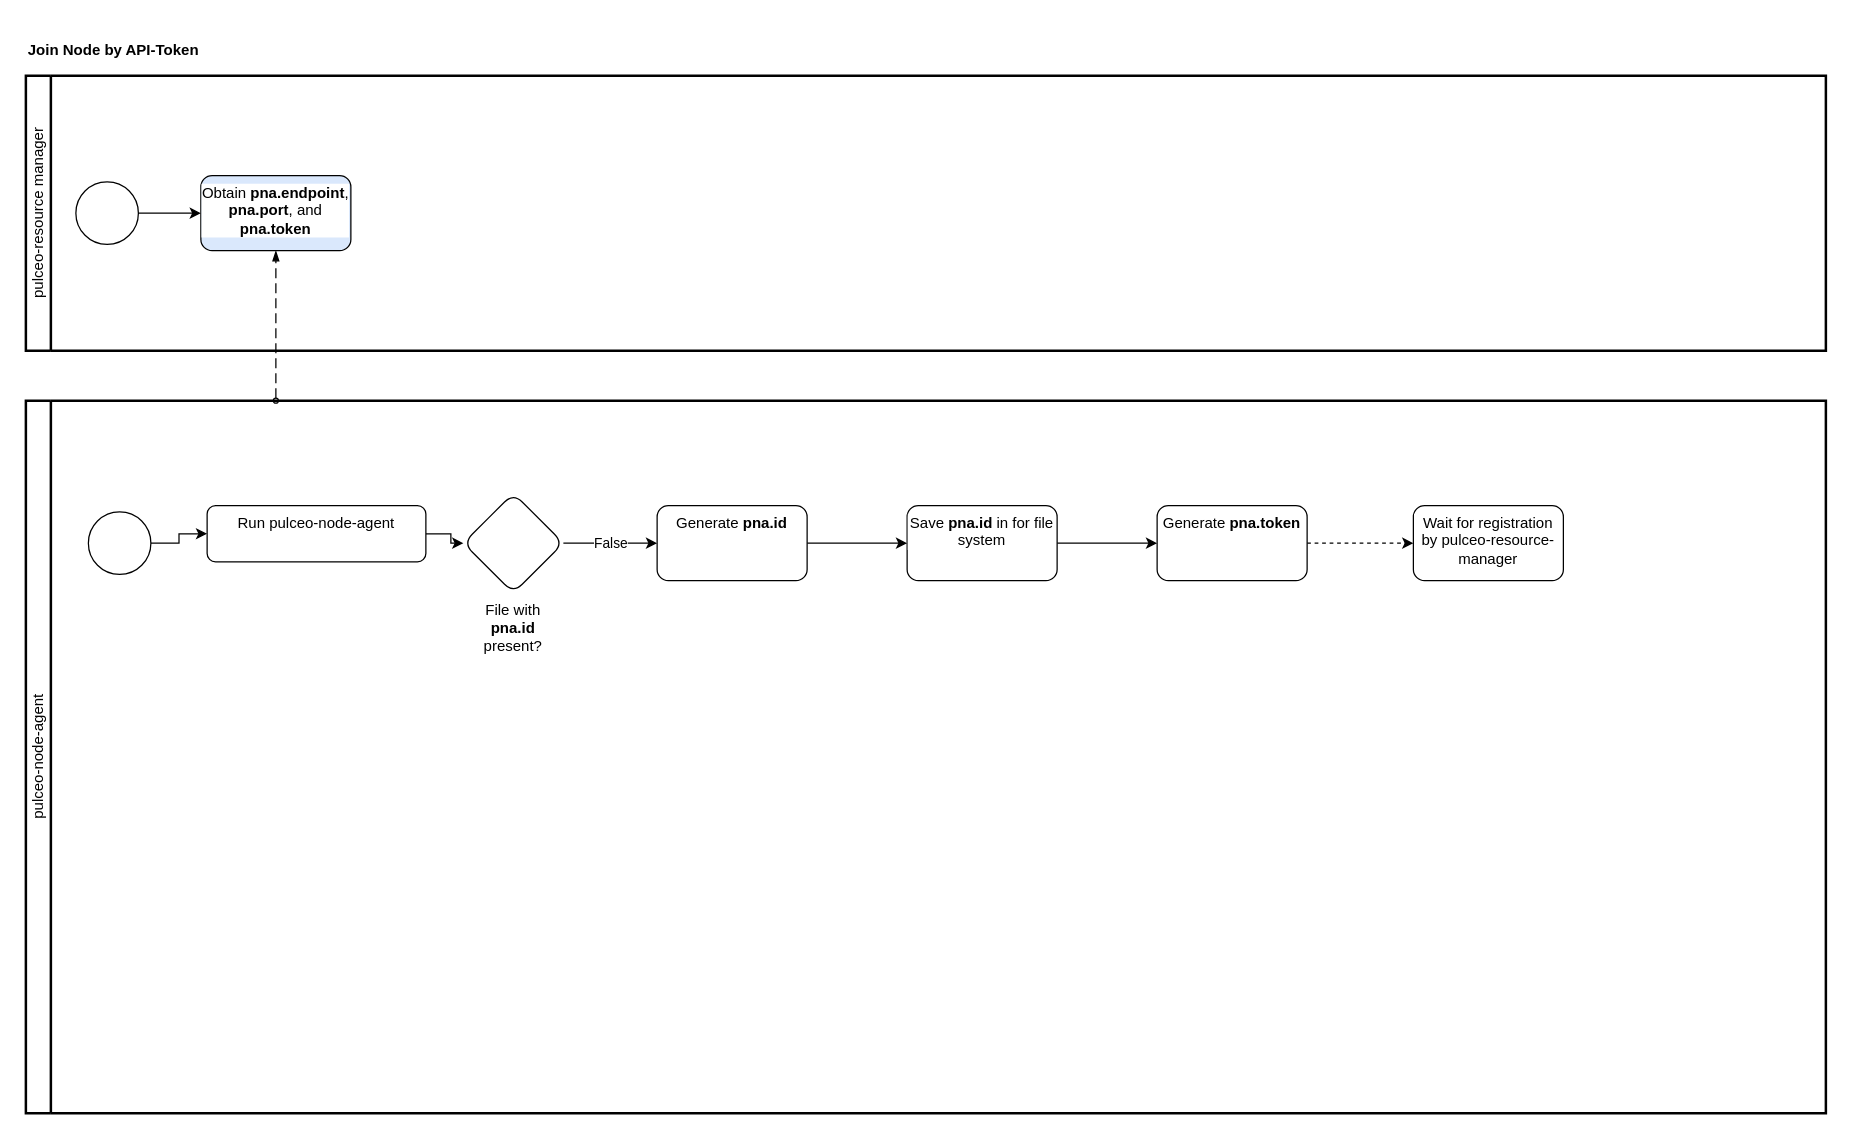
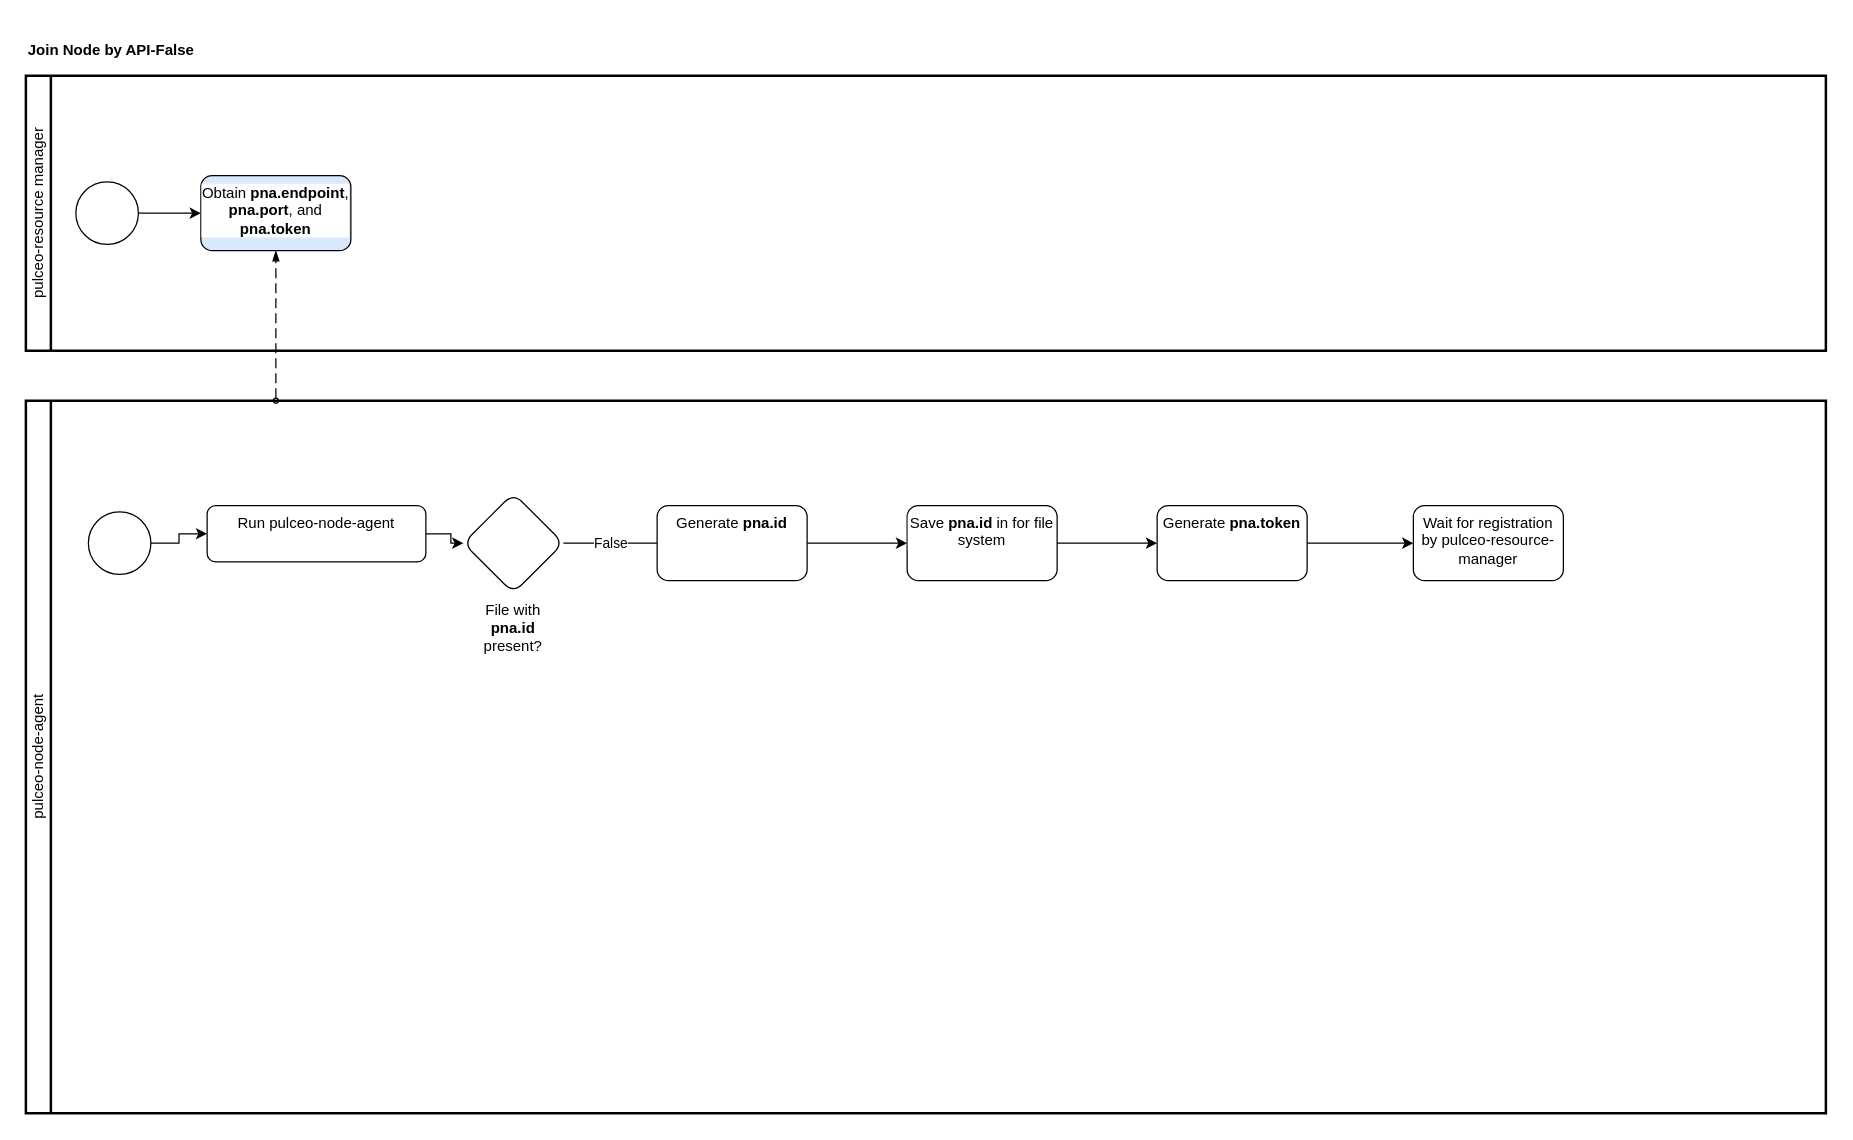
(113, 51) -> (111, 51)
(647, 543) -> (650, 543)
(1357, 543) -> (1357, 543)
